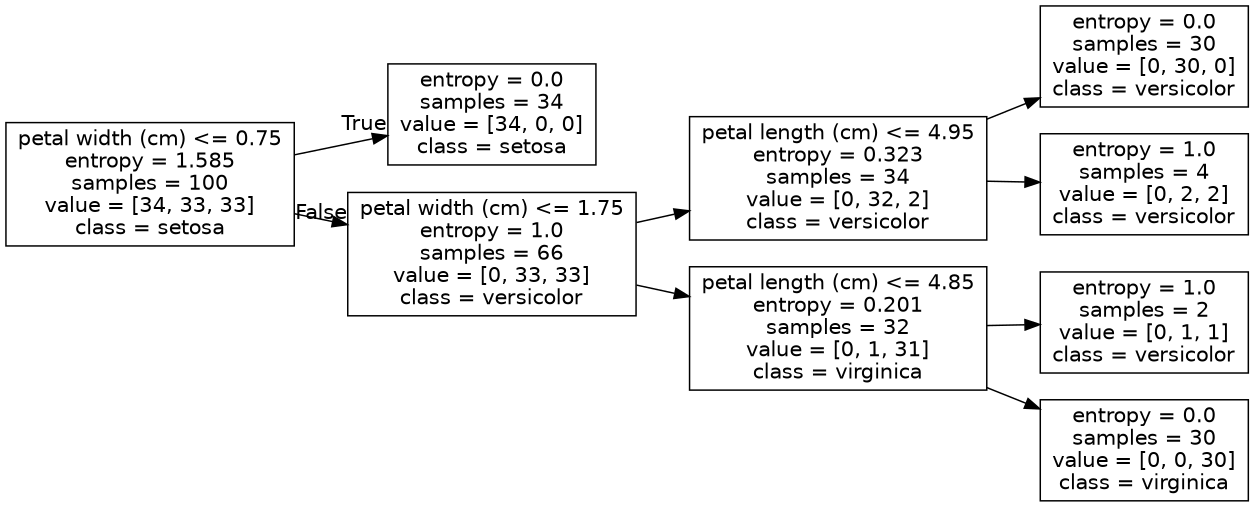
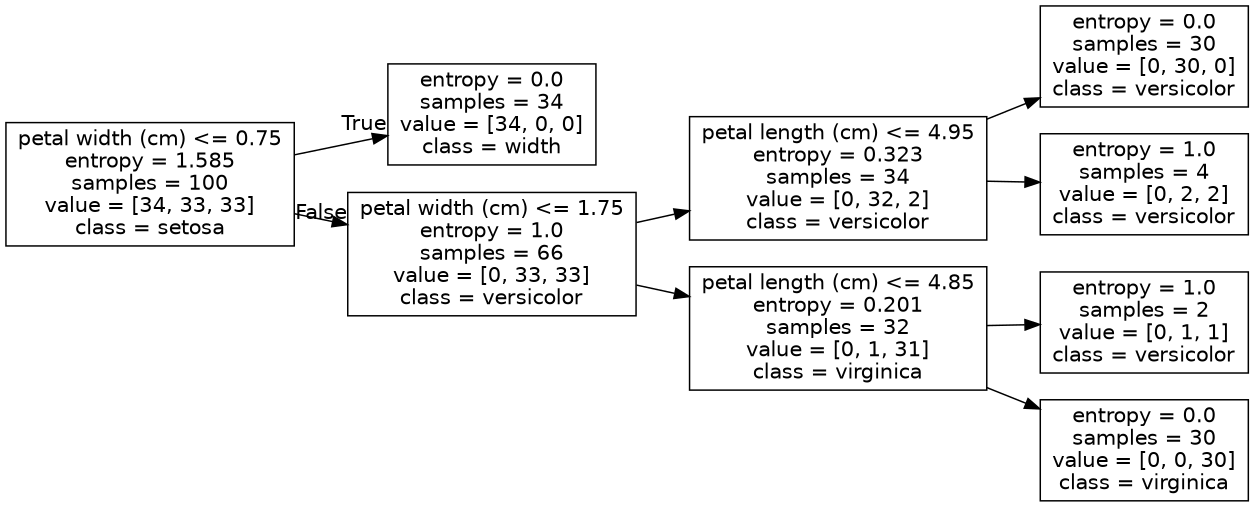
(492, 114) -> (492, 114)
